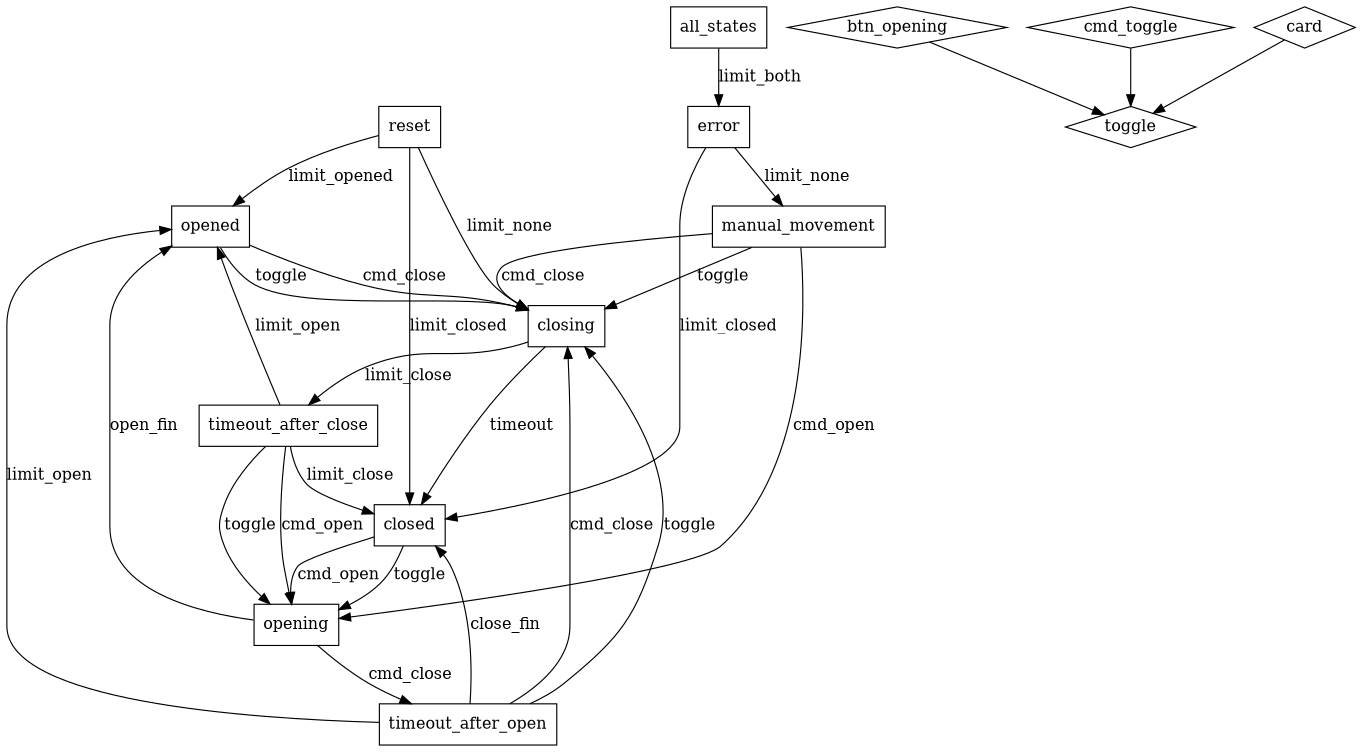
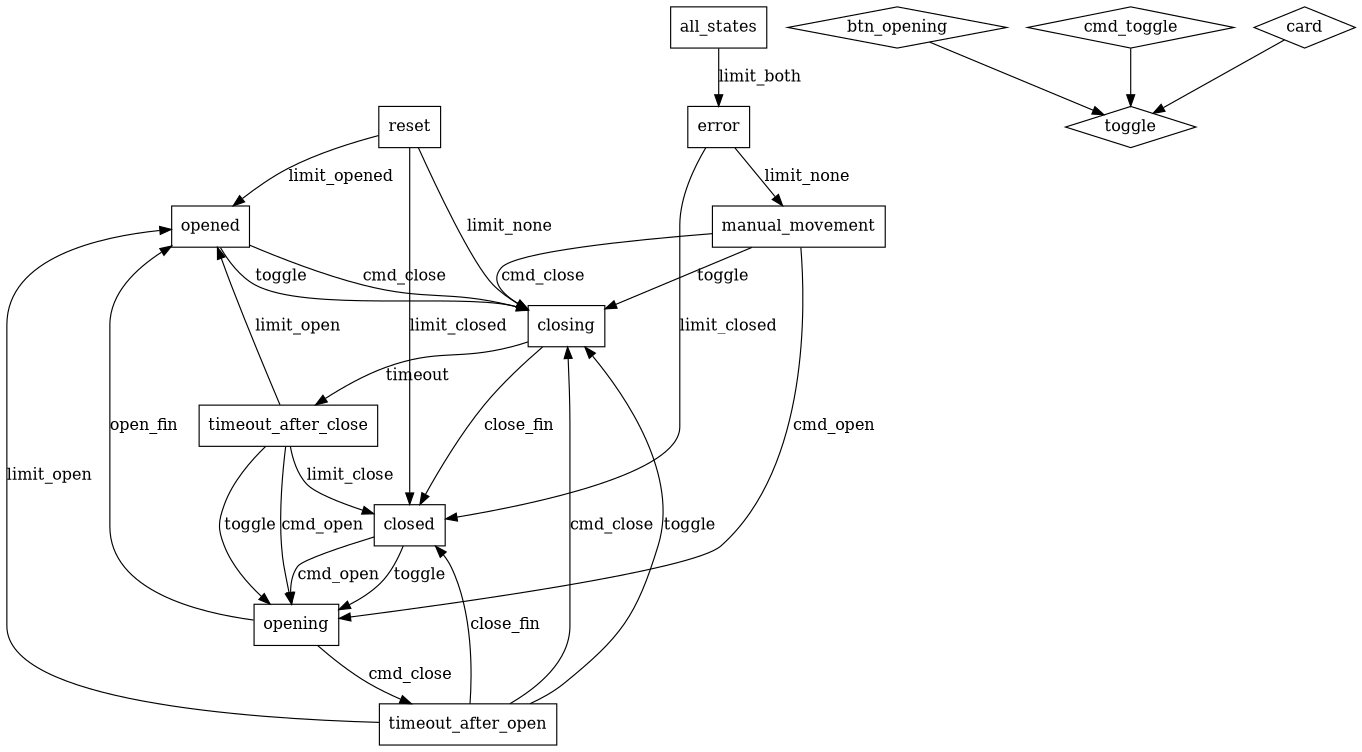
(409, 376) -> (418, 376)
(522, 426) -> (519, 426)
